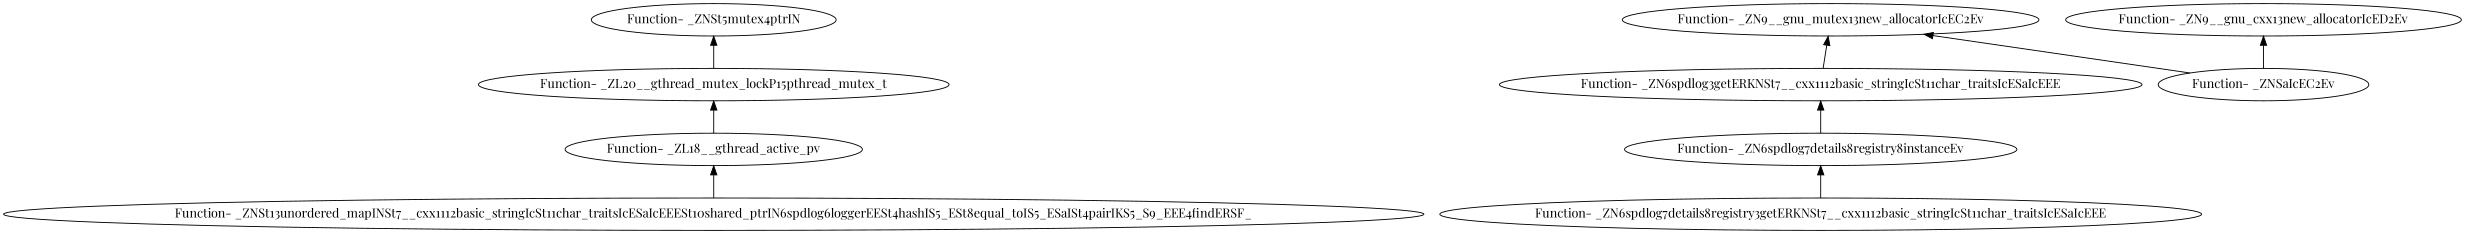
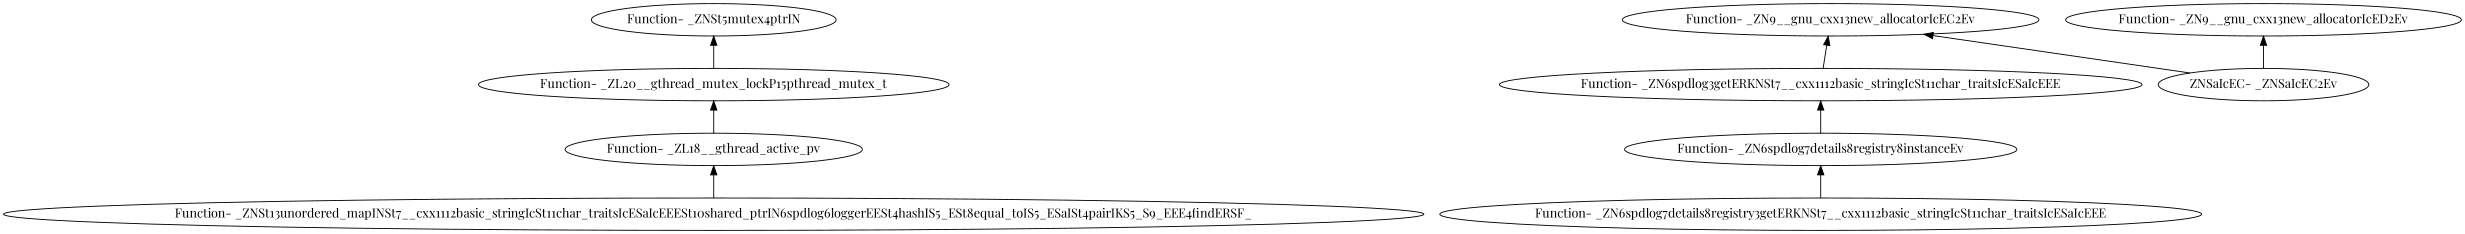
(1831, 20) -> (1831, 20)
(2264, 85) -> (2264, 85)
